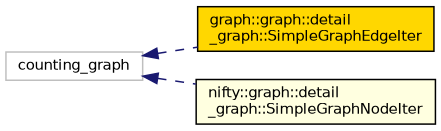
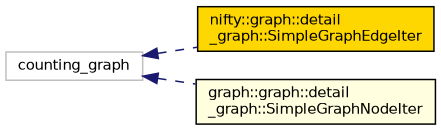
(316, 29) -> (316, 29)
(316, 102) -> (316, 102)
